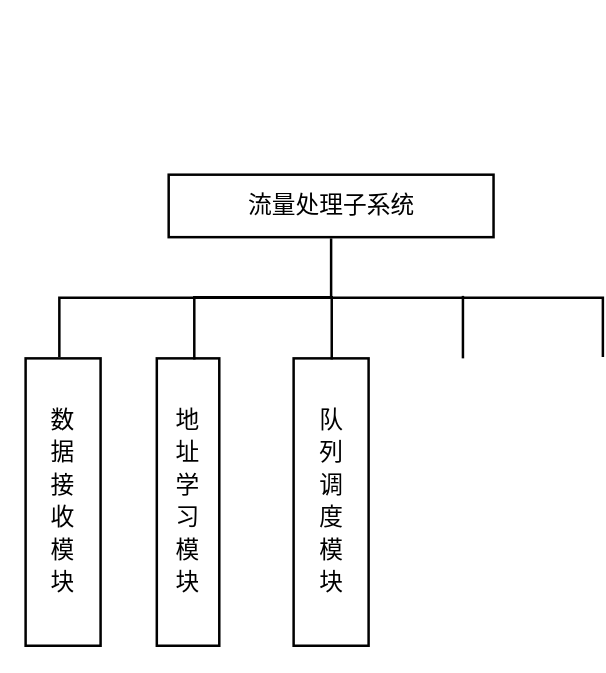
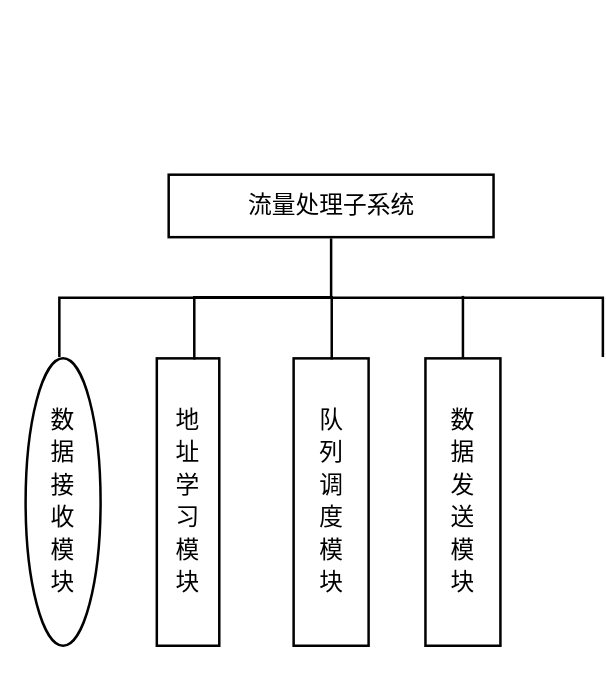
(63, 502) -> (63, 502)
none -> (463, 502)
